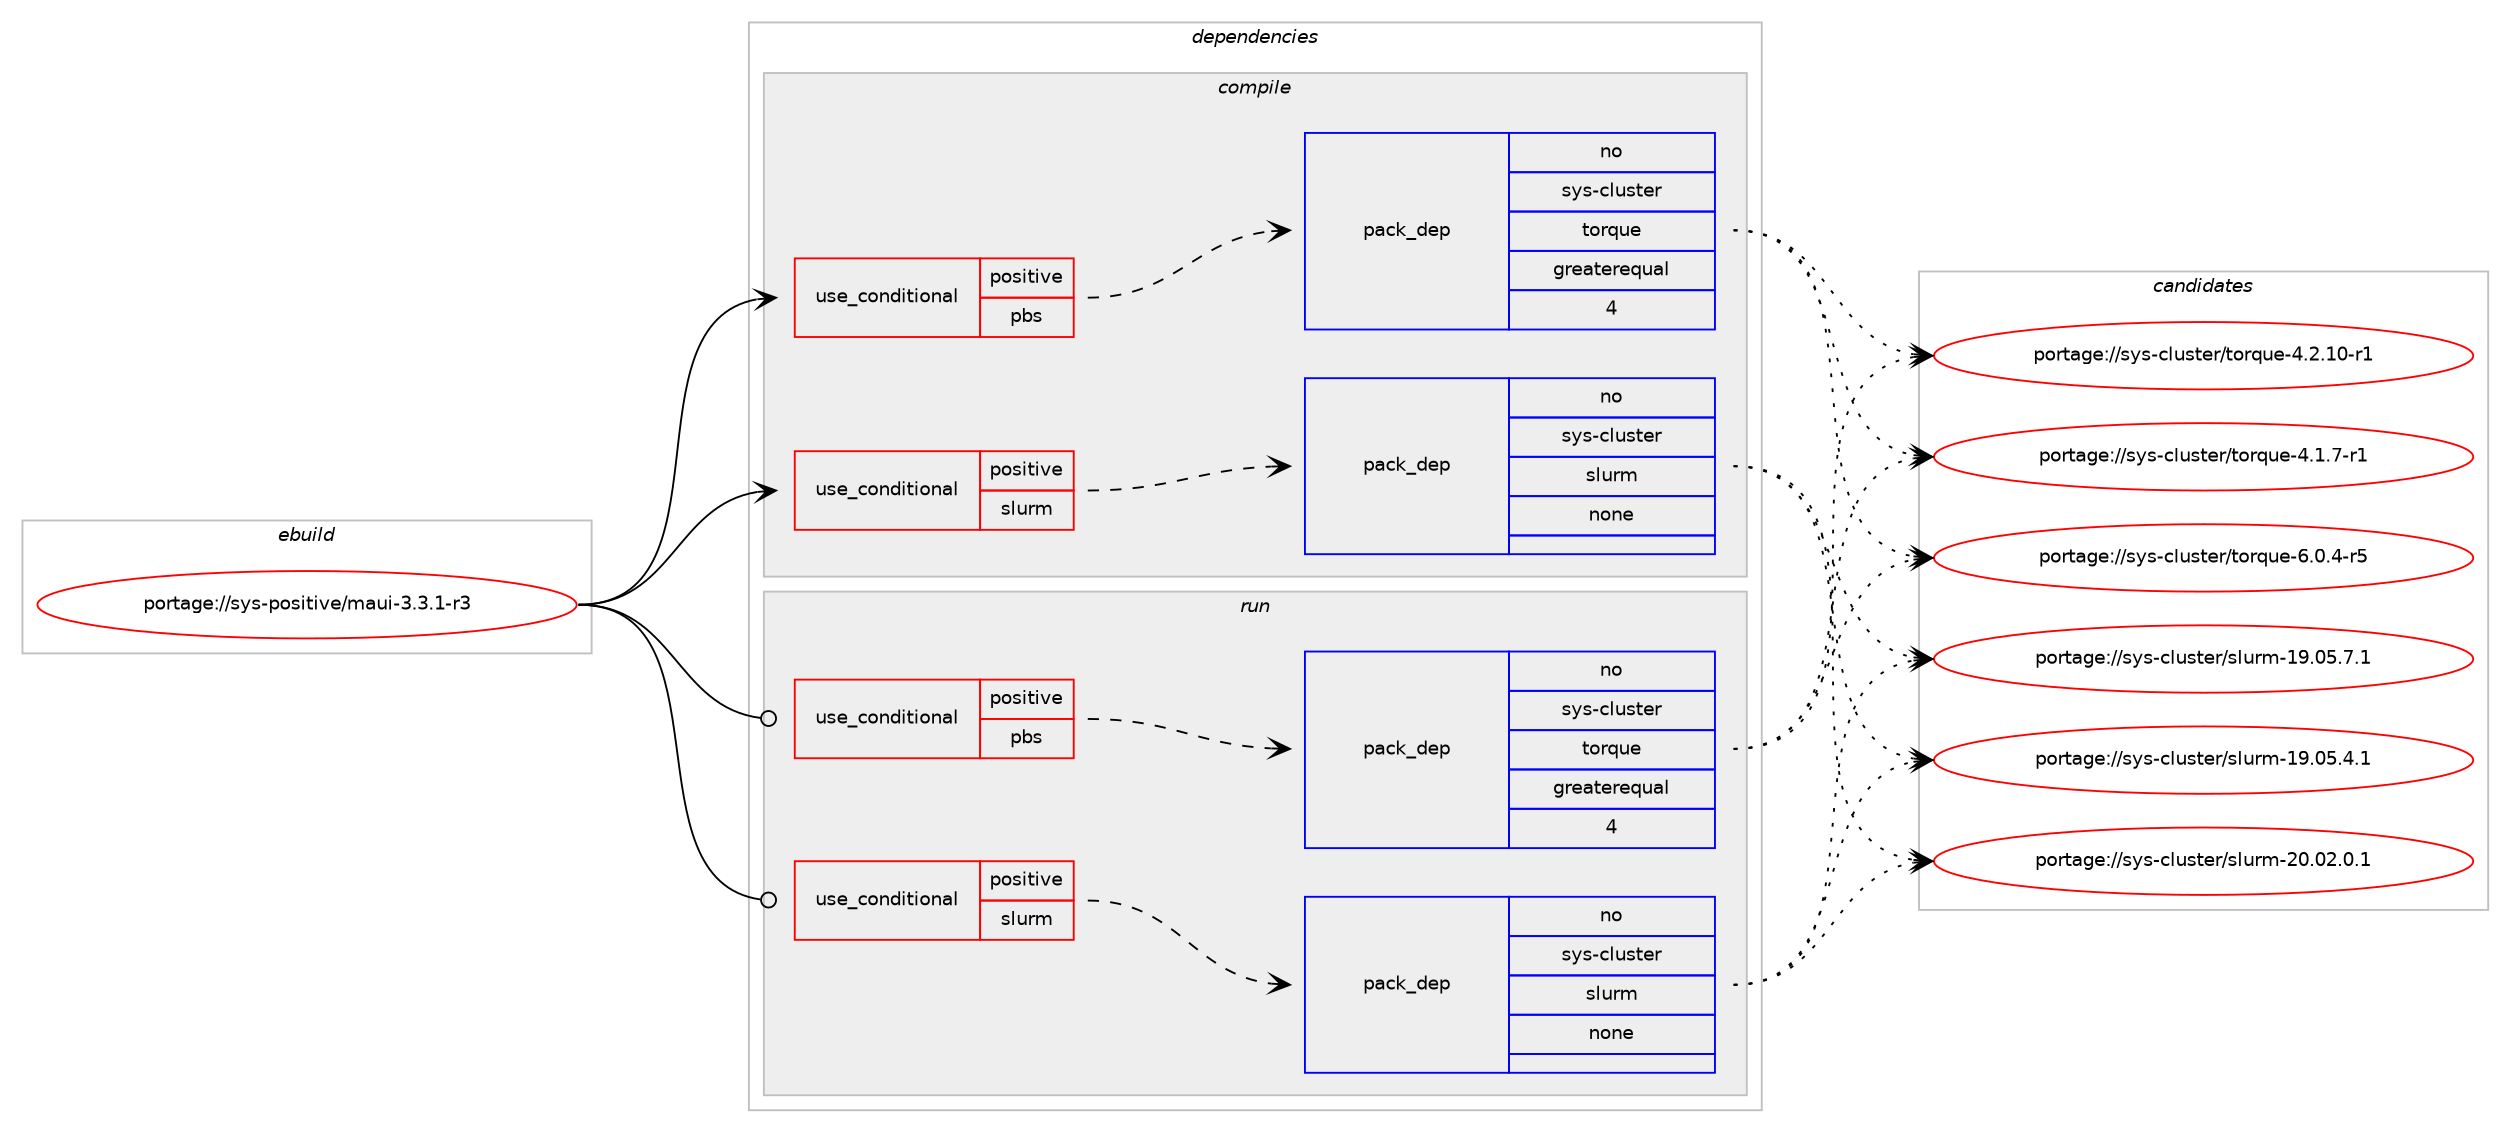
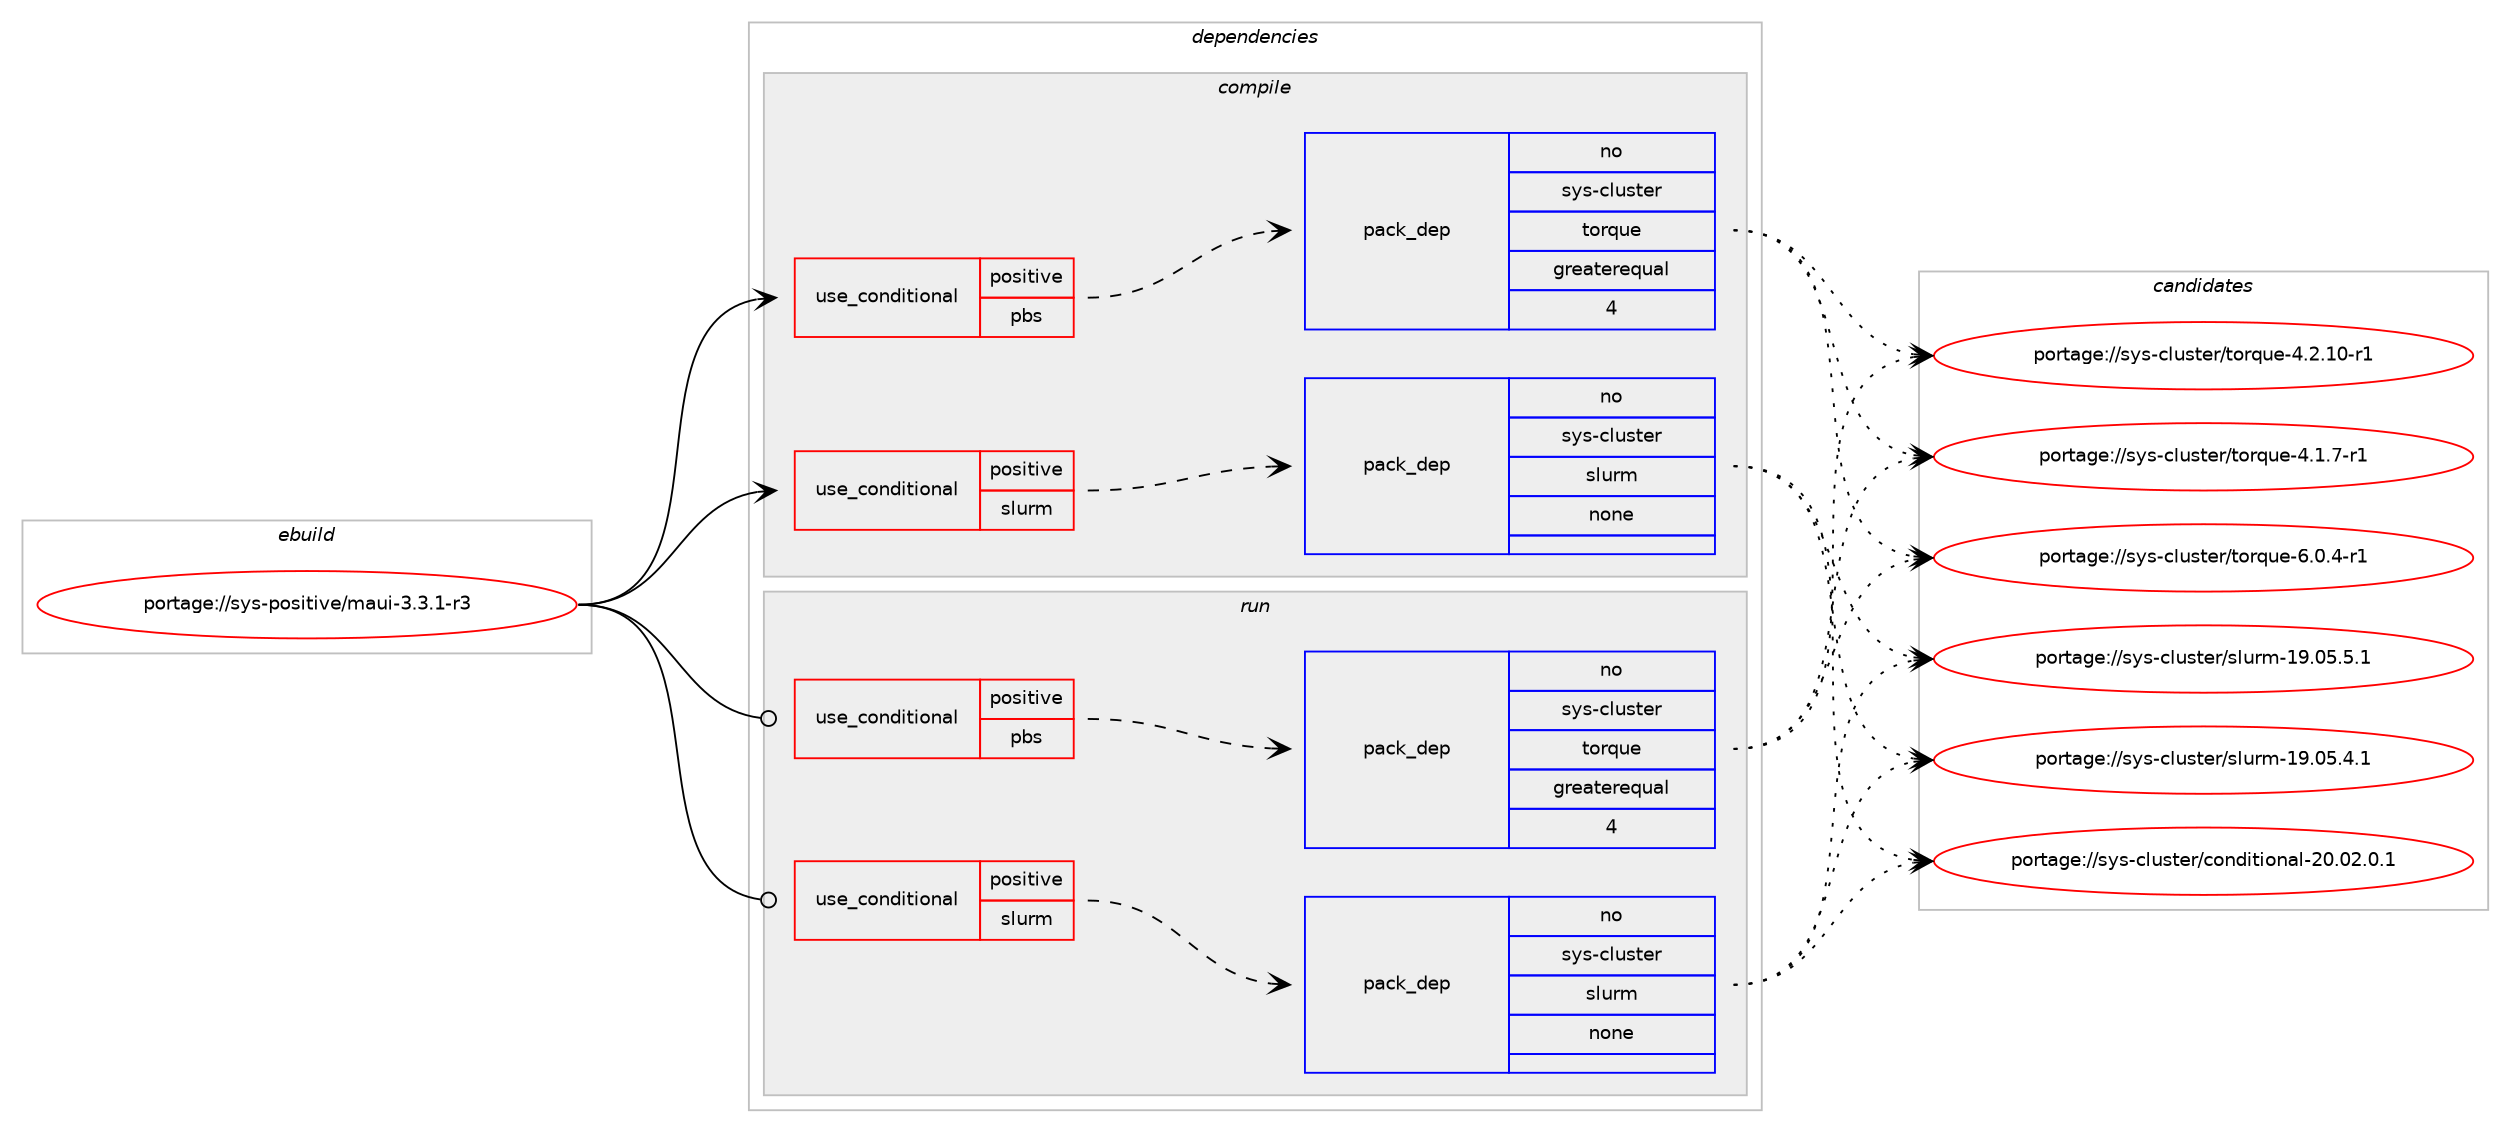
(2204, 558) -> (2204, 558)
(2204, 659) -> (2204, 659)
(2204, 861) -> (2204, 861)
